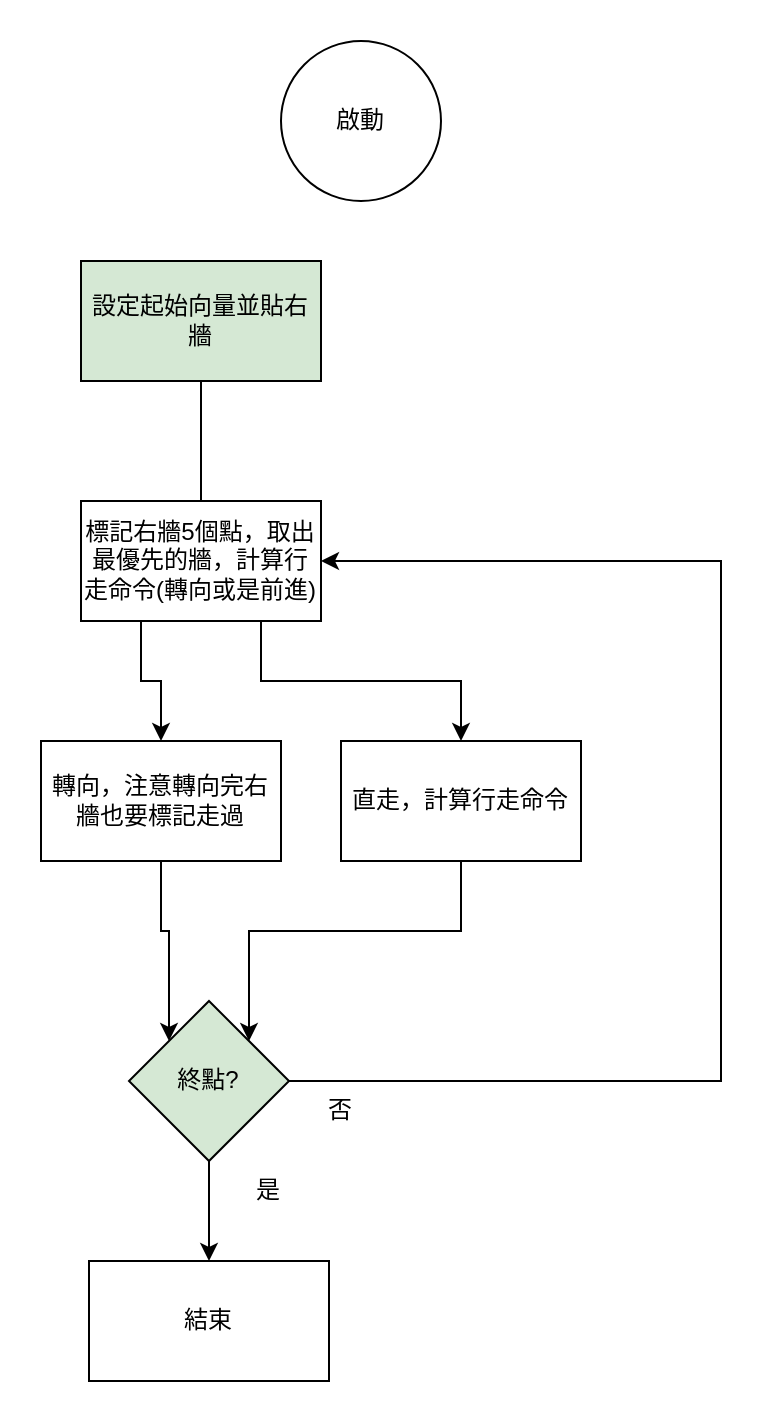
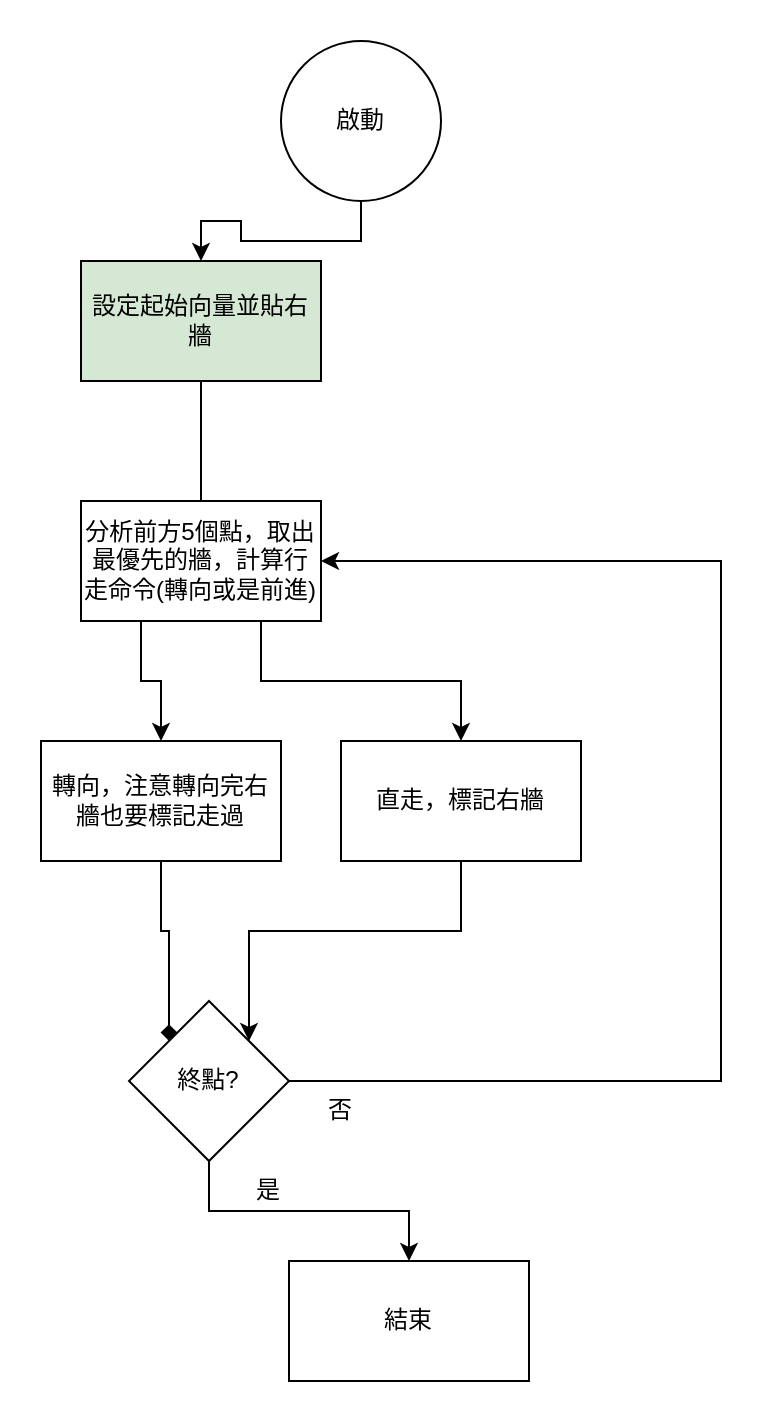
none -> (278, 241)
(201, 561) -> (201, 561)
(461, 801) -> (461, 801)
(169, 1026) -> (169, 1025)
(209, 1081) -> (209, 1081)
(209, 1321) -> (409, 1321)
